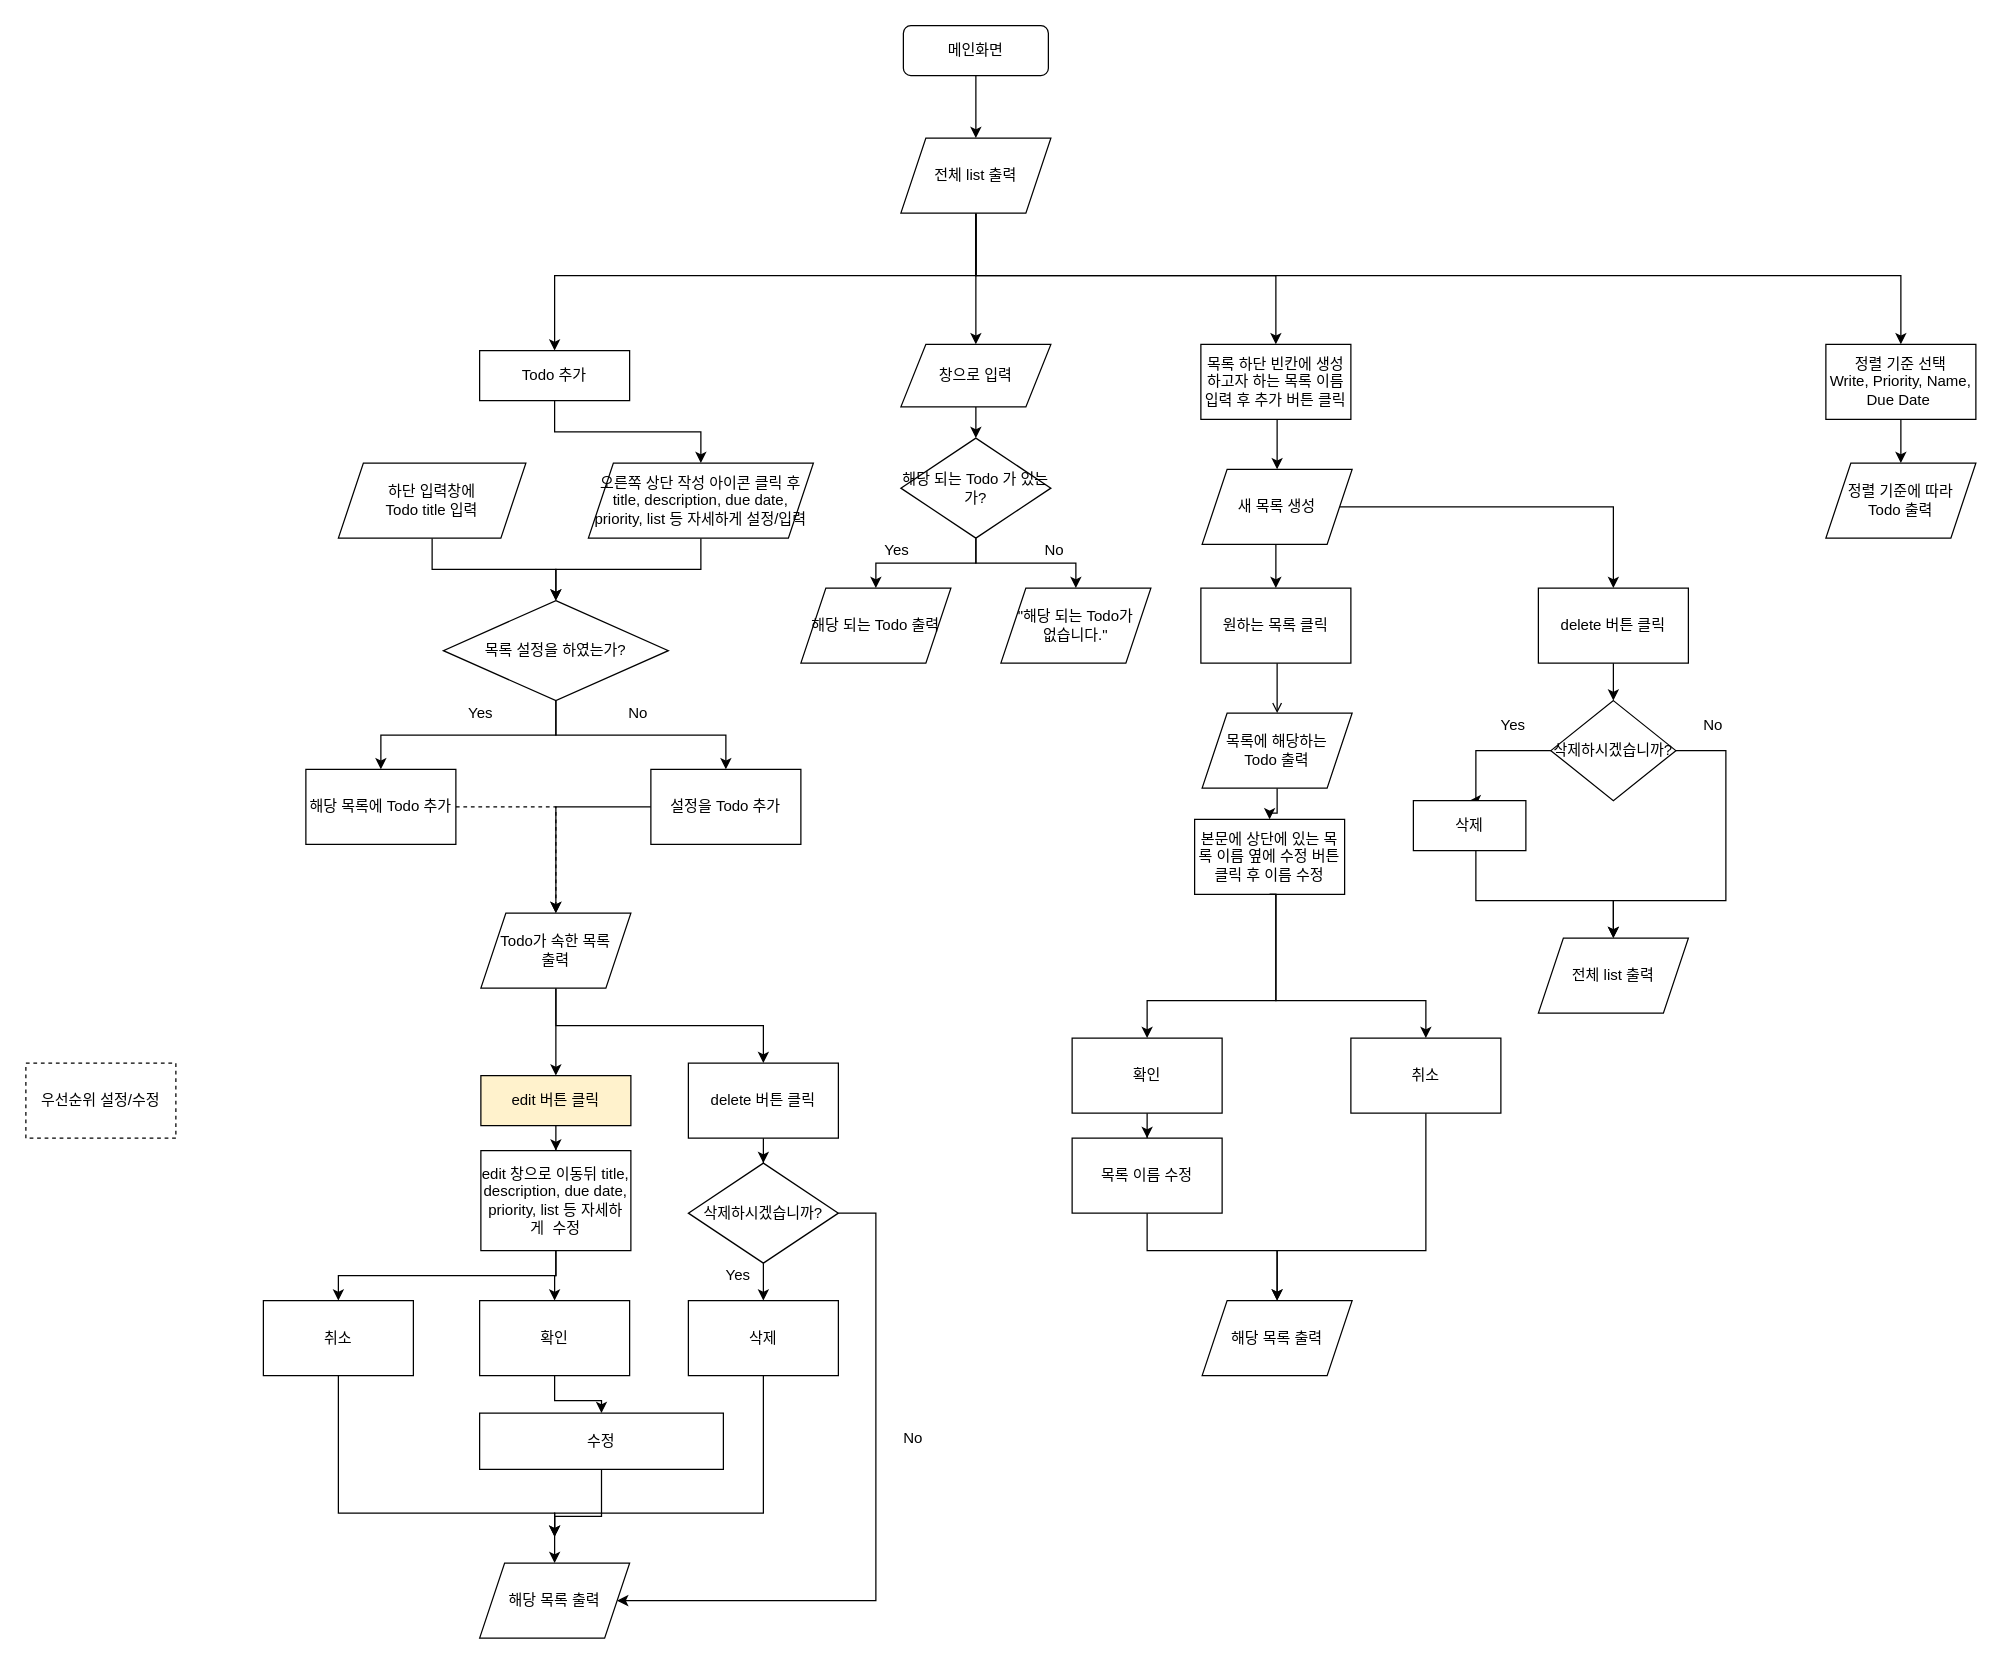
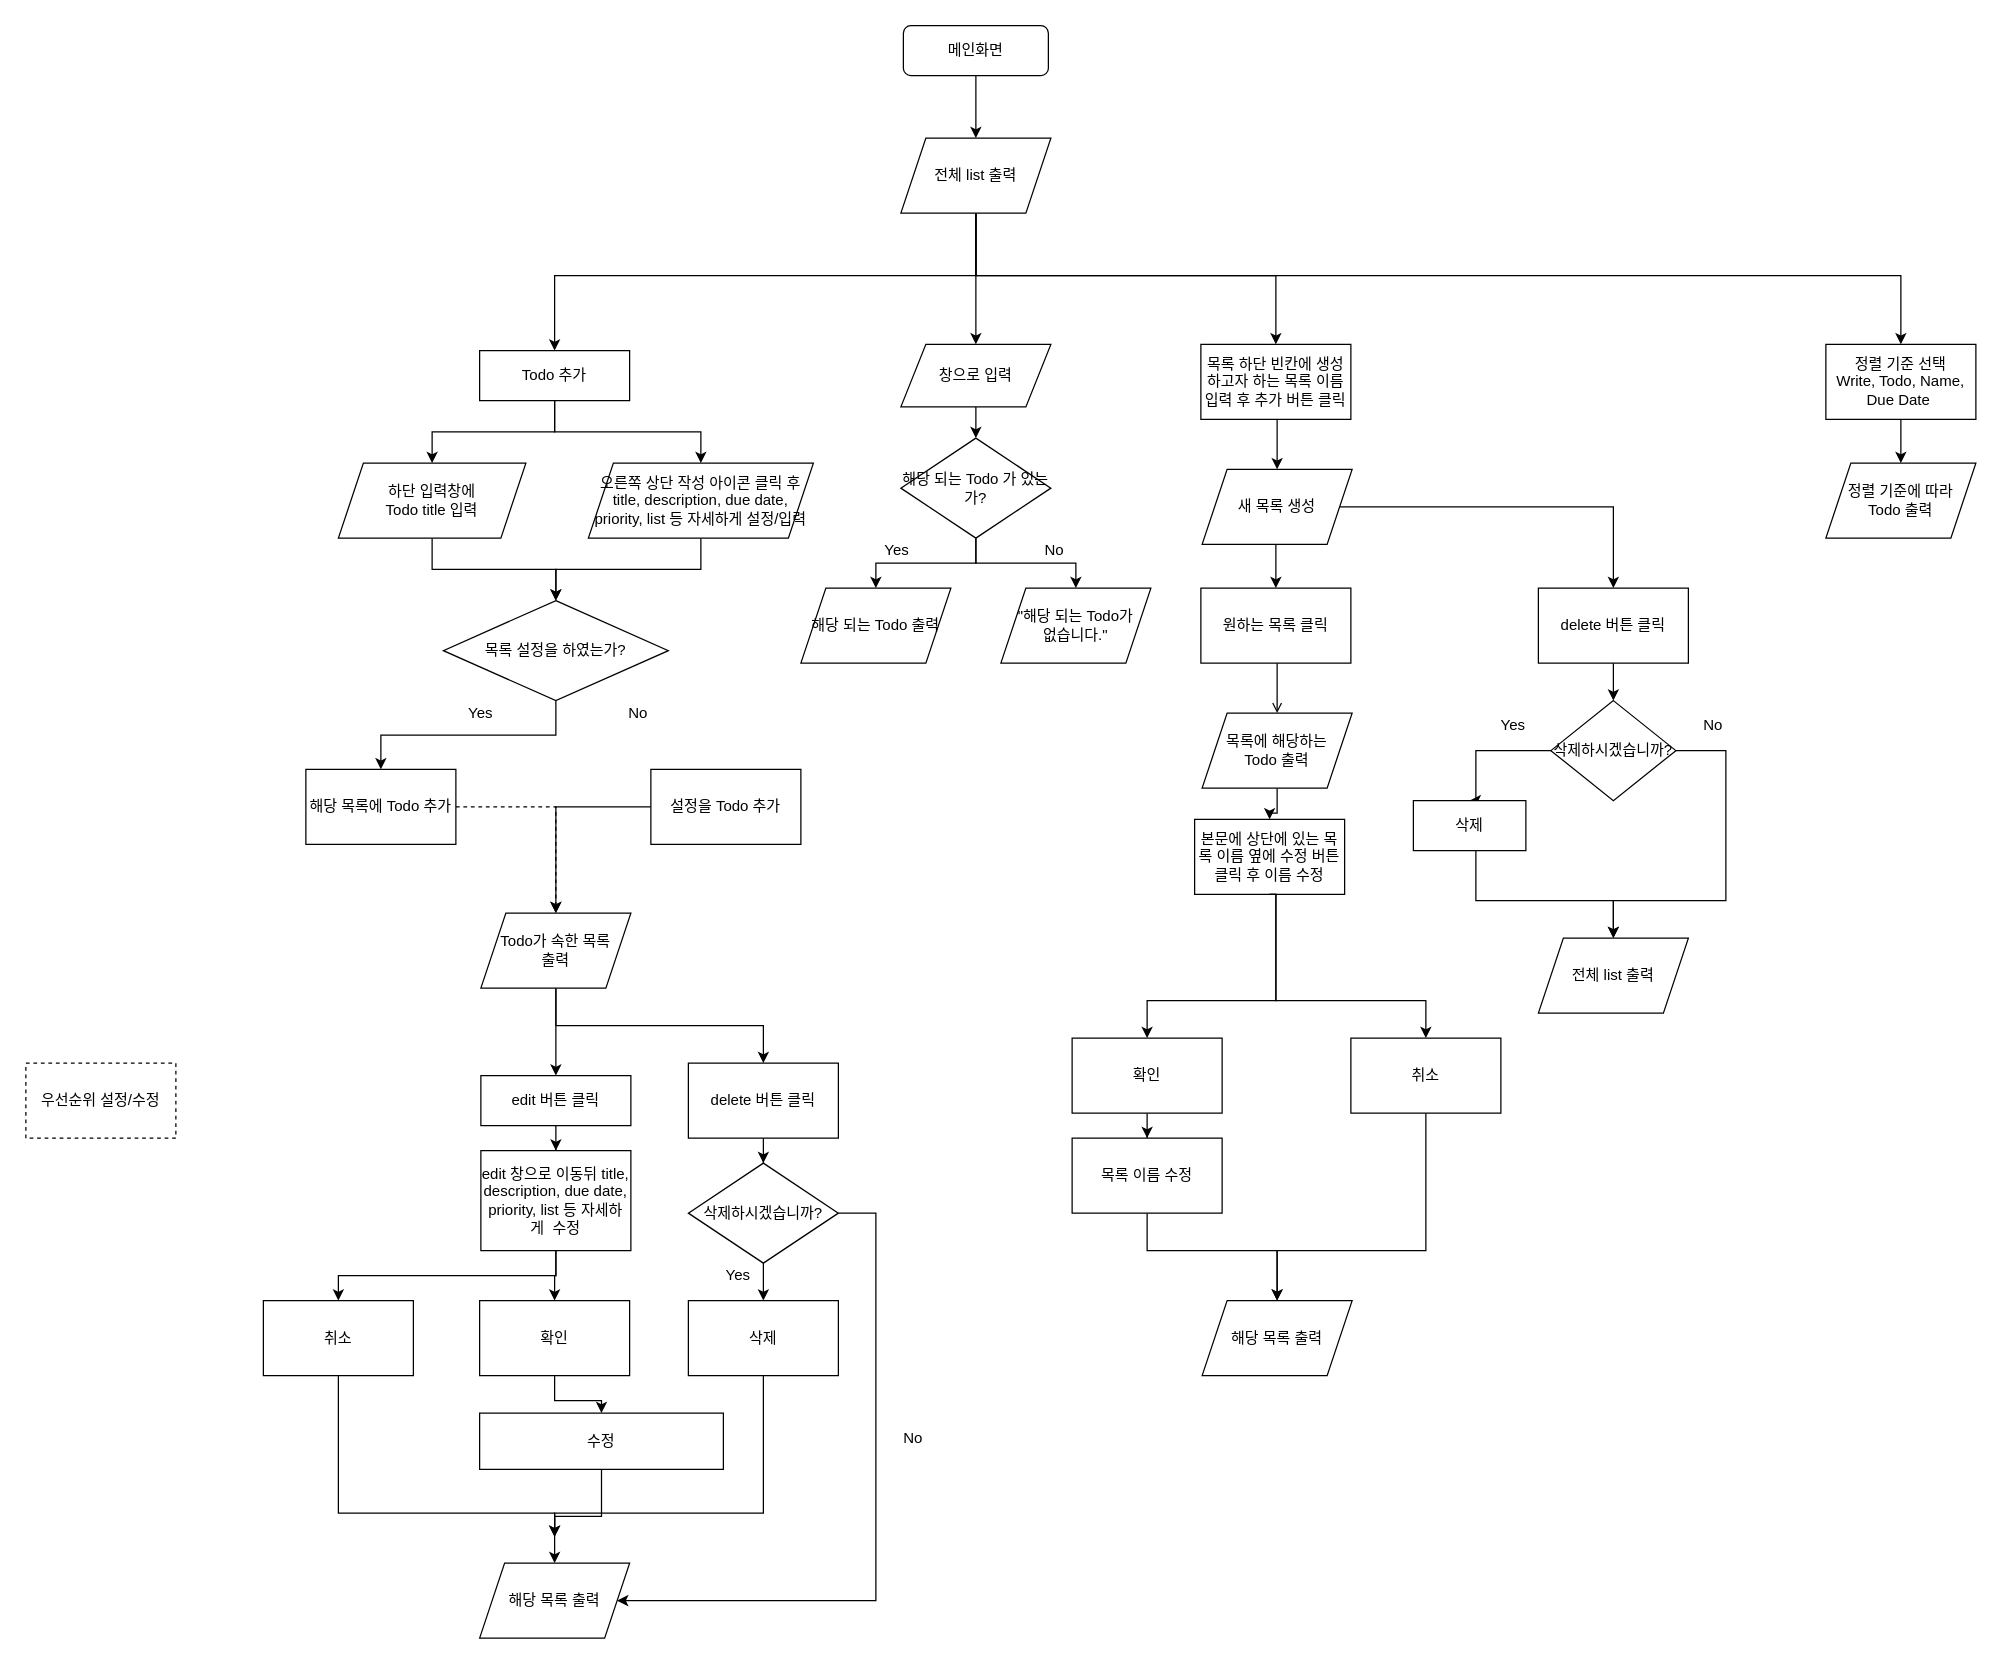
(1901, 382) -> (1901, 382)
none -> (481, 432)
(655, 735) -> none
(556, 1101) -> (556, 1101)
